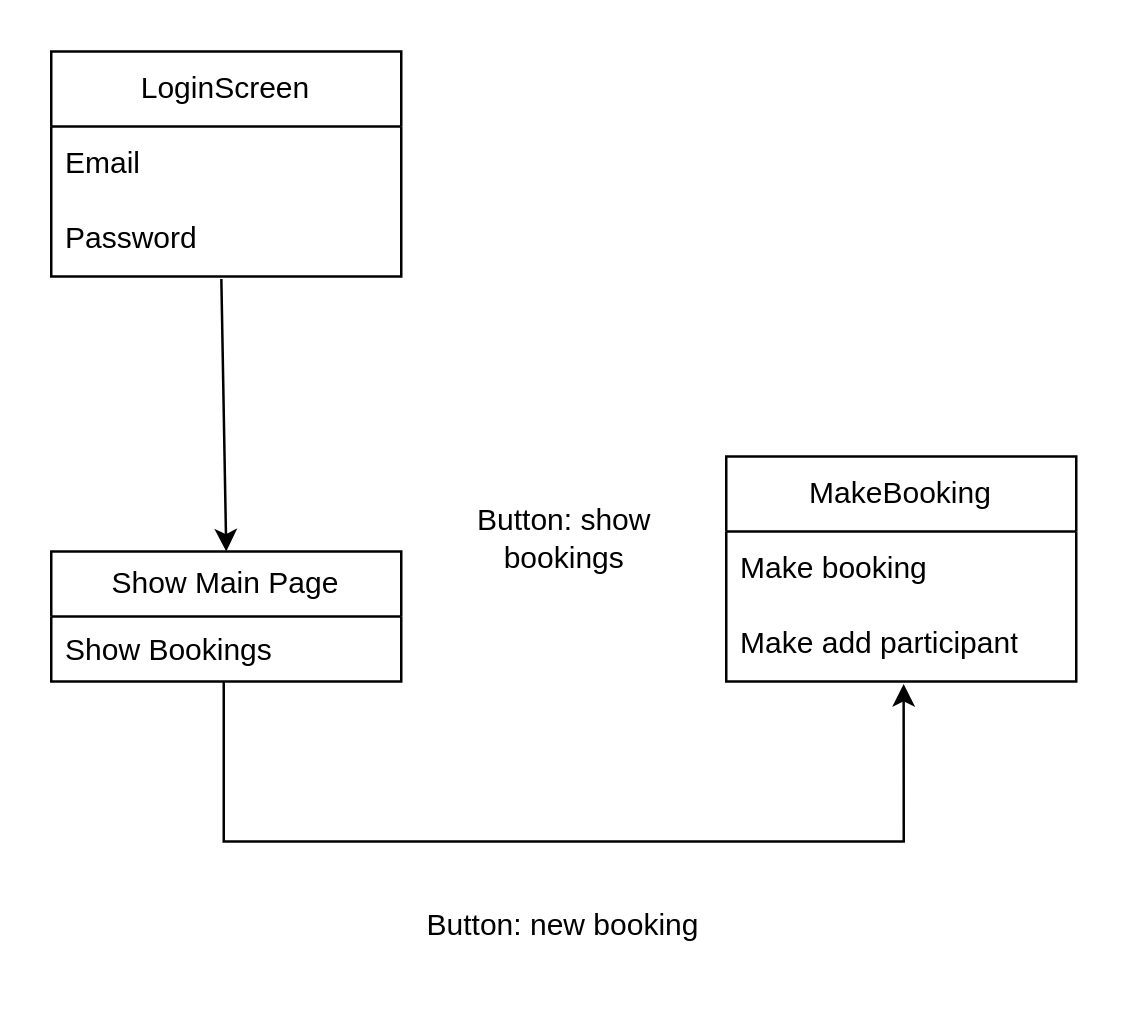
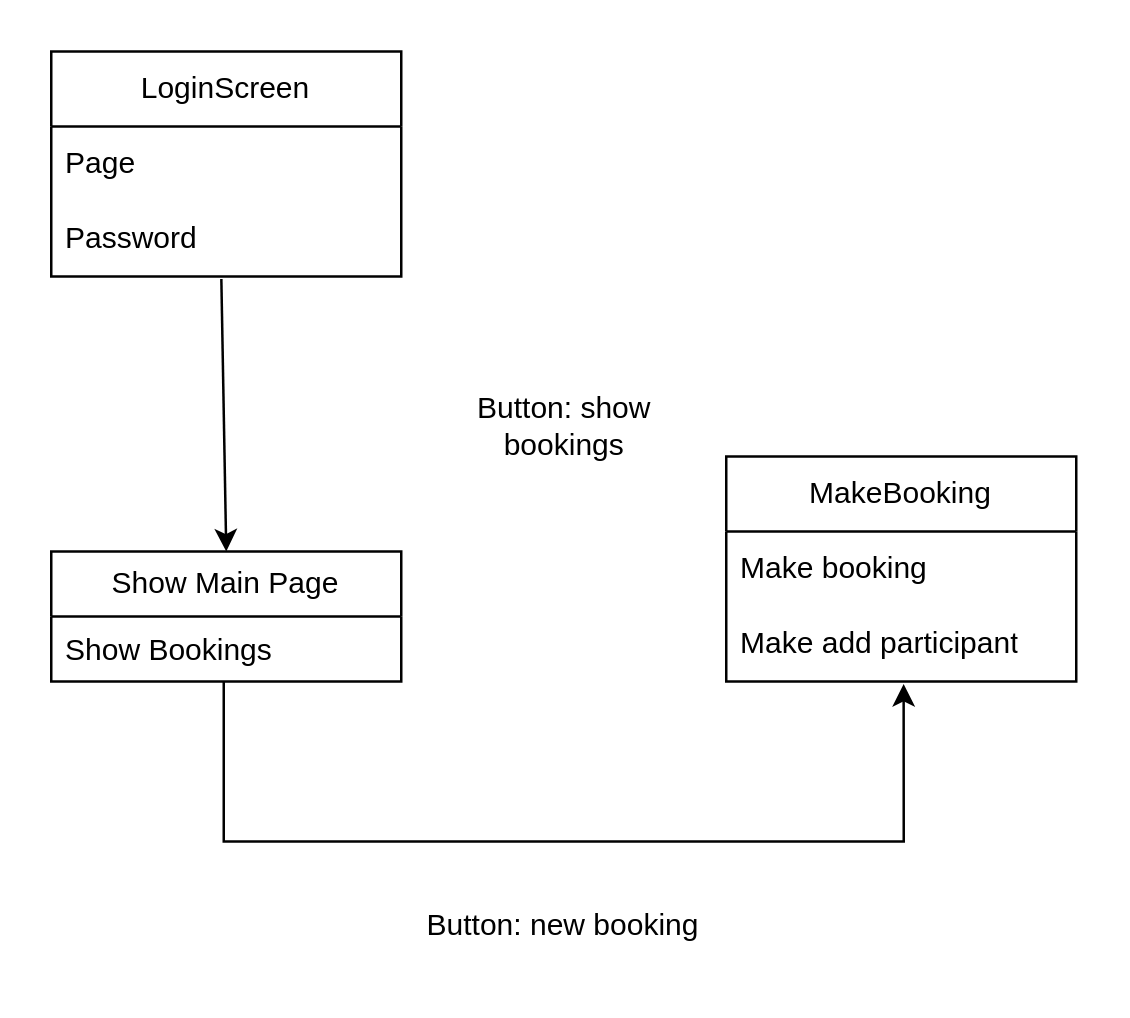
(100, 164) -> (100, 164)
(564, 539) -> (564, 426)
